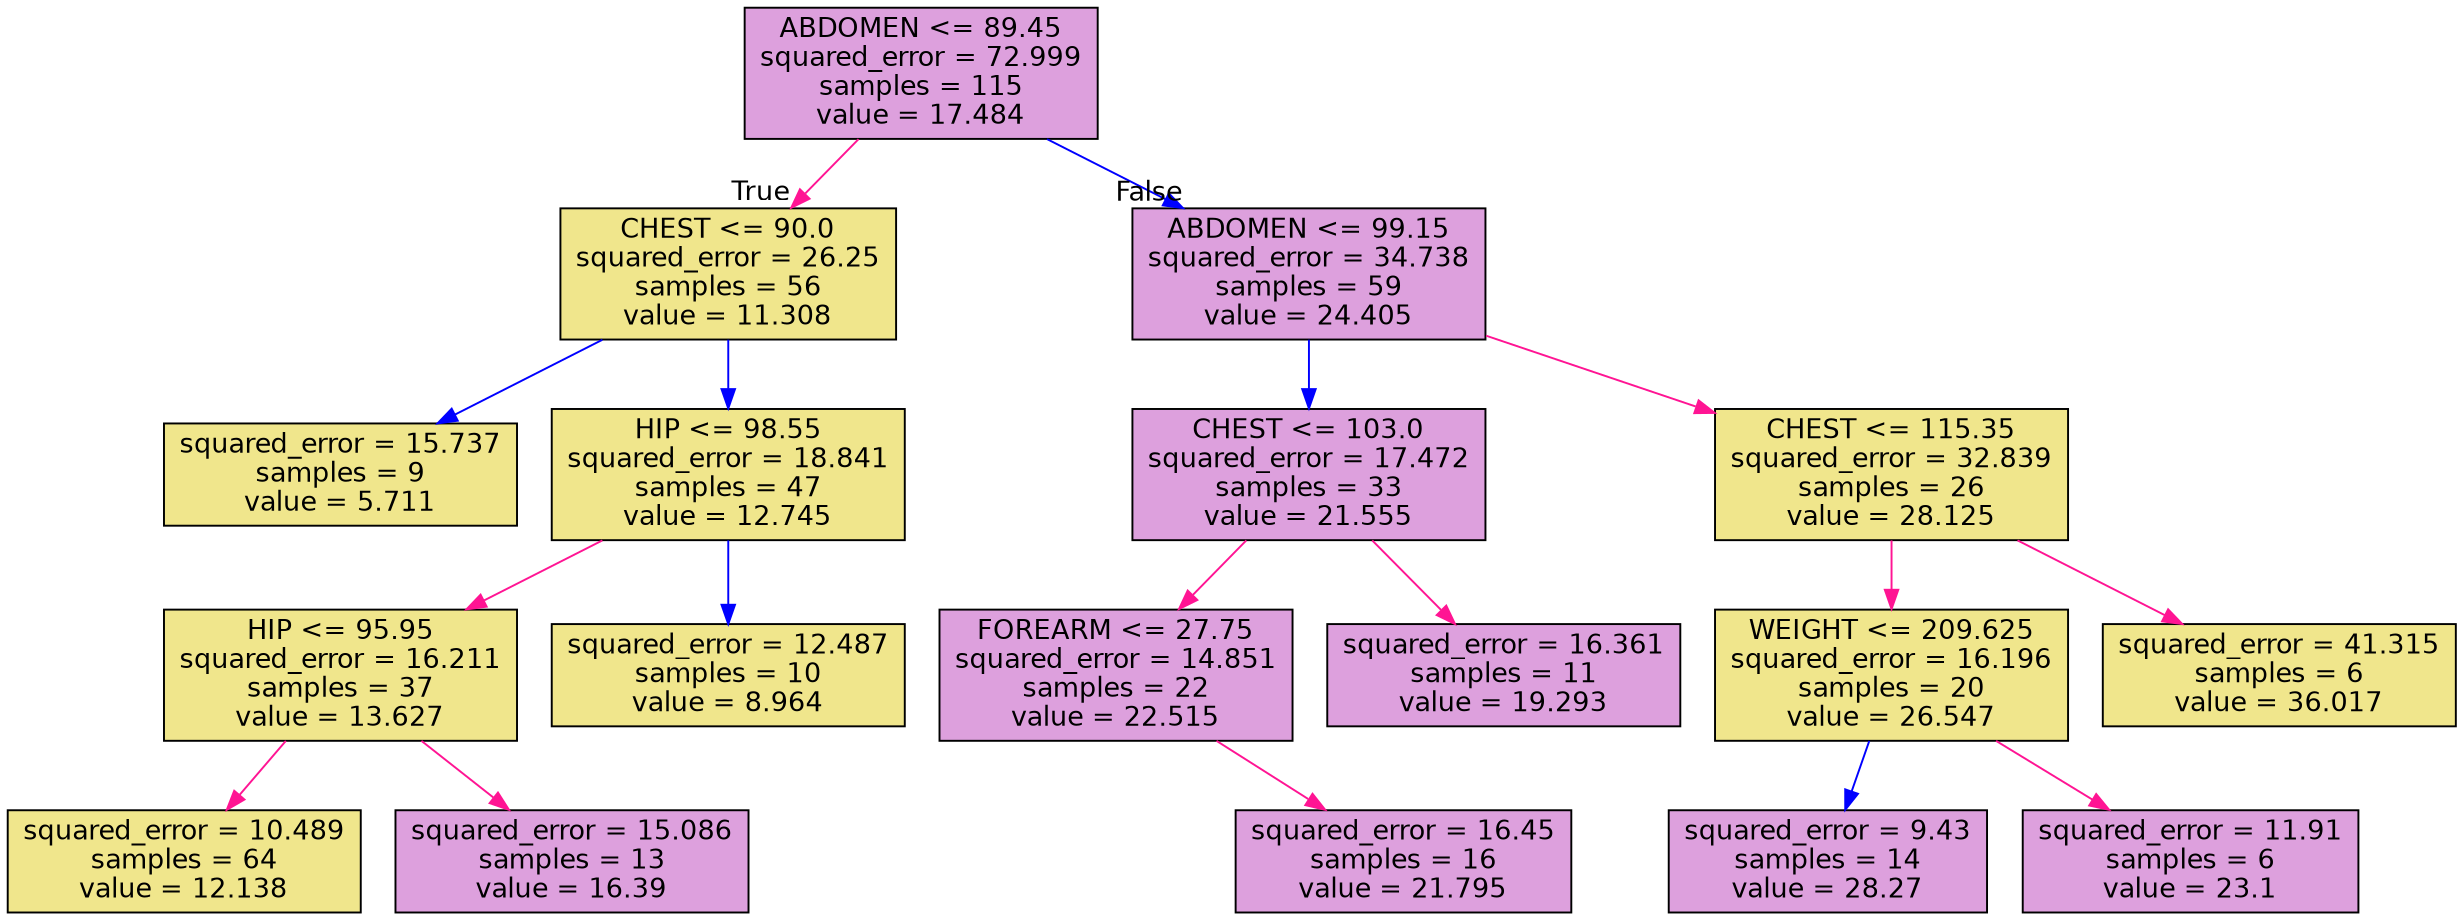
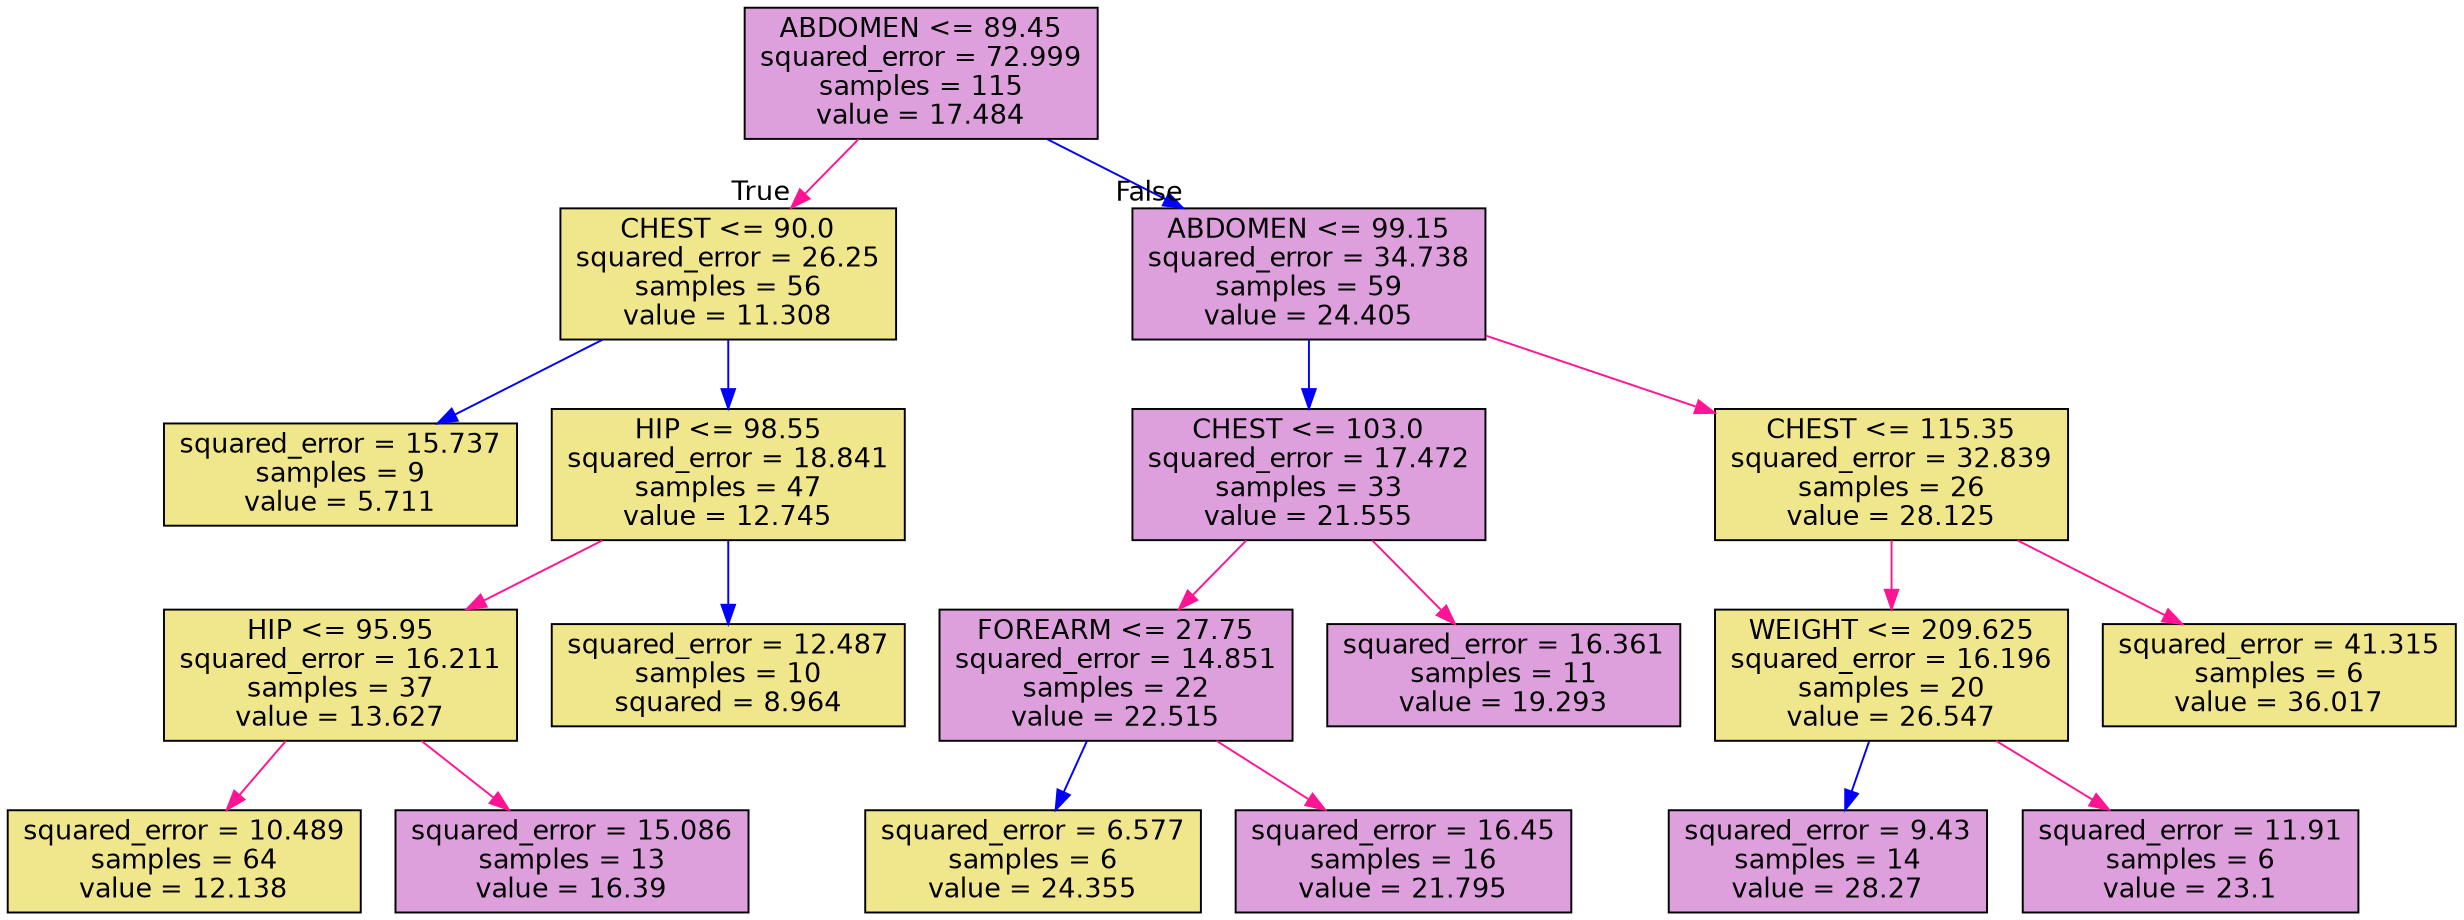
(728, 675) -> (728, 675)
none -> (1033, 861)
